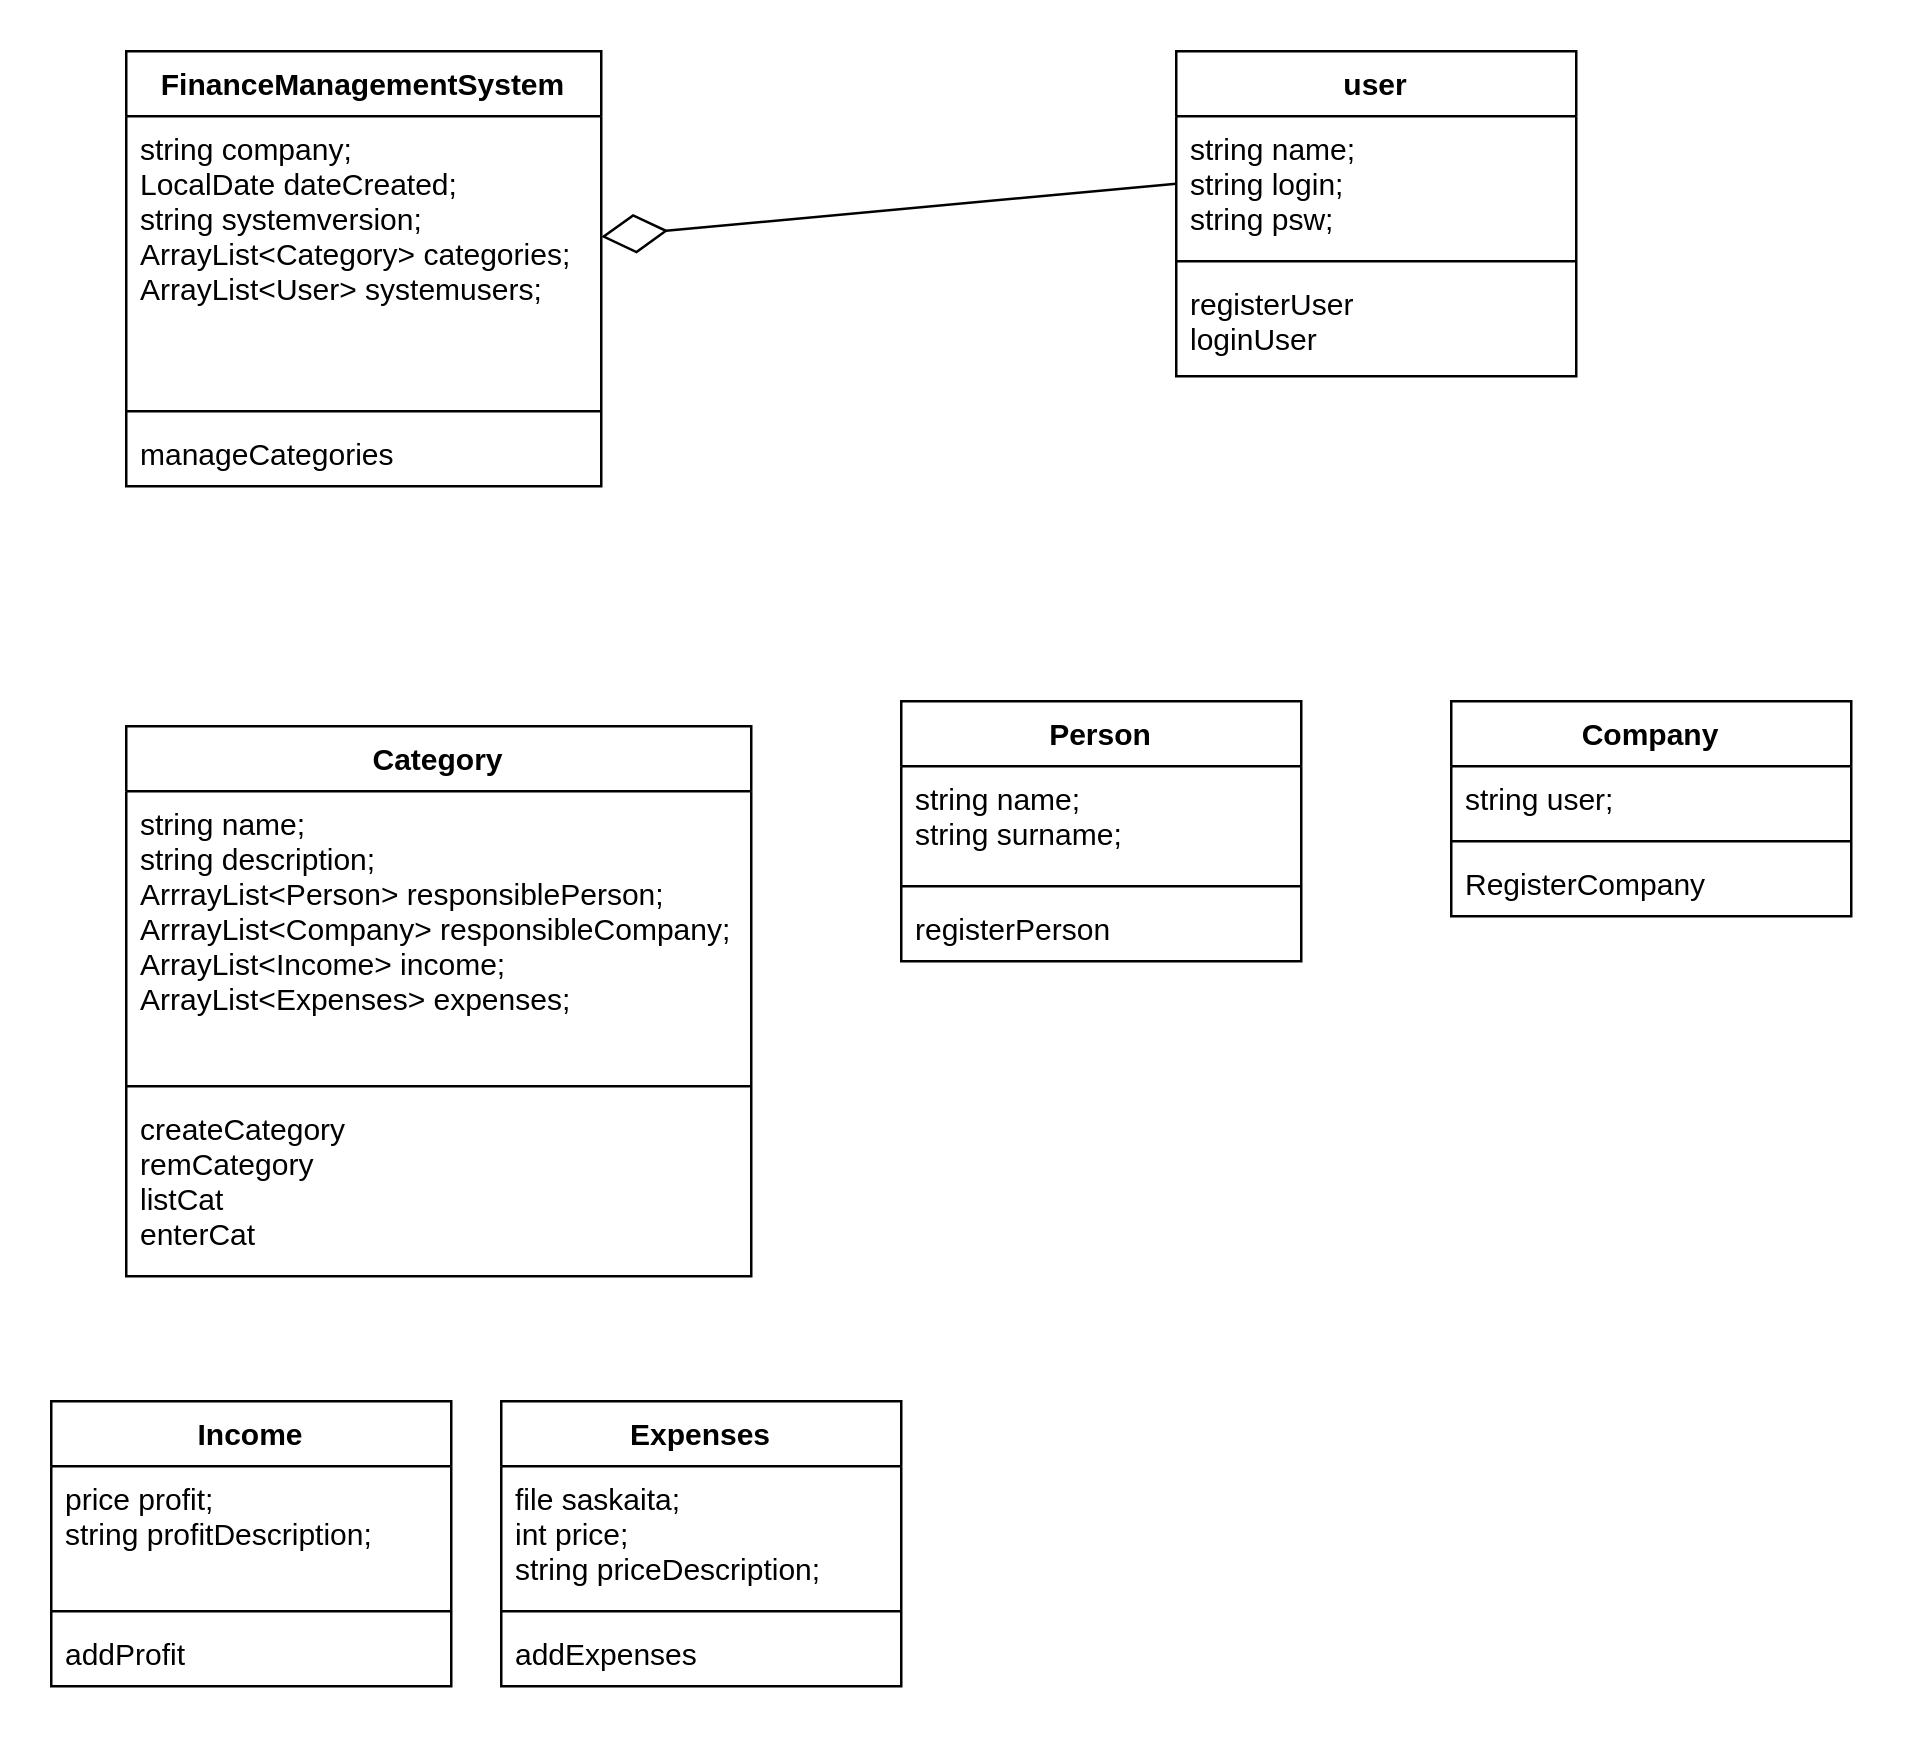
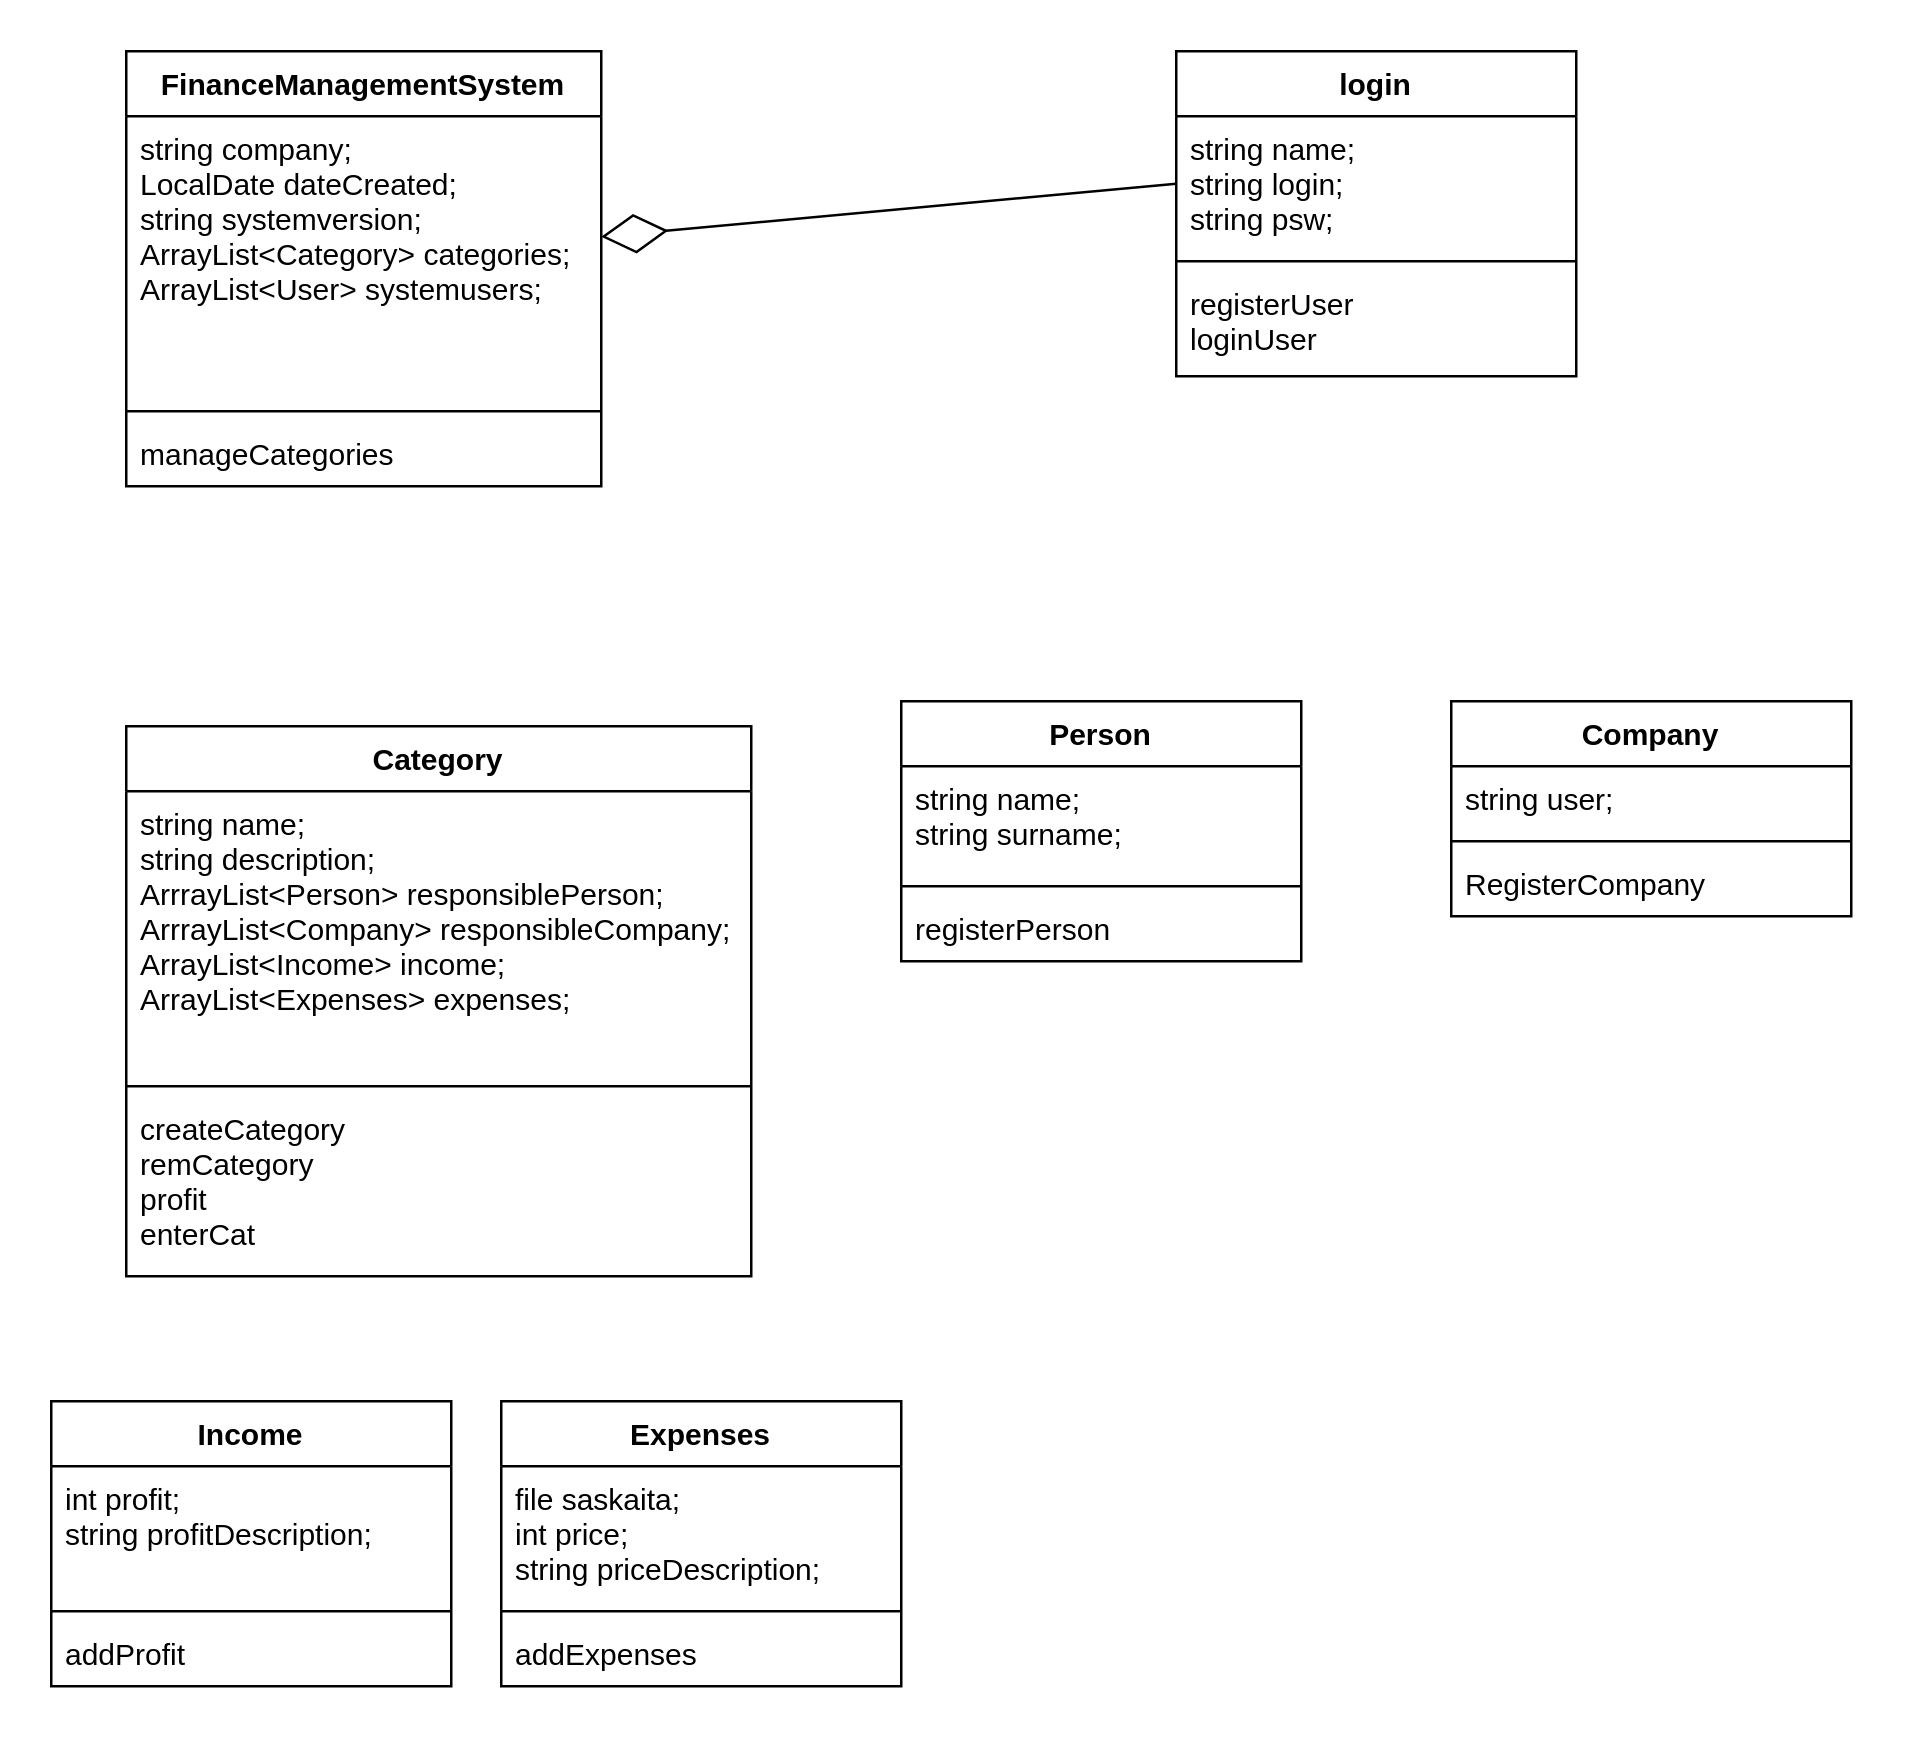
(1375, 85) -> (1375, 85)
(258, 1130) -> (258, 1130)
(159, 1500) -> (142, 1500)
